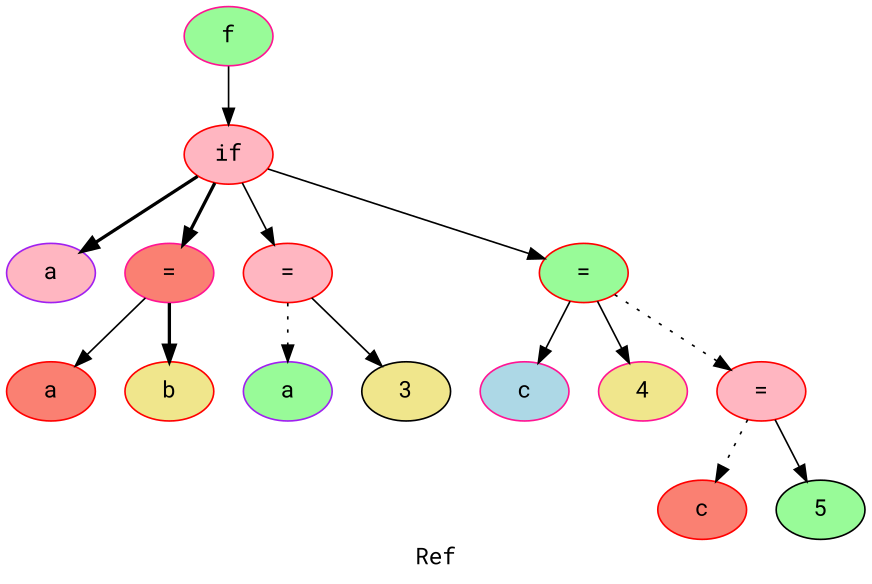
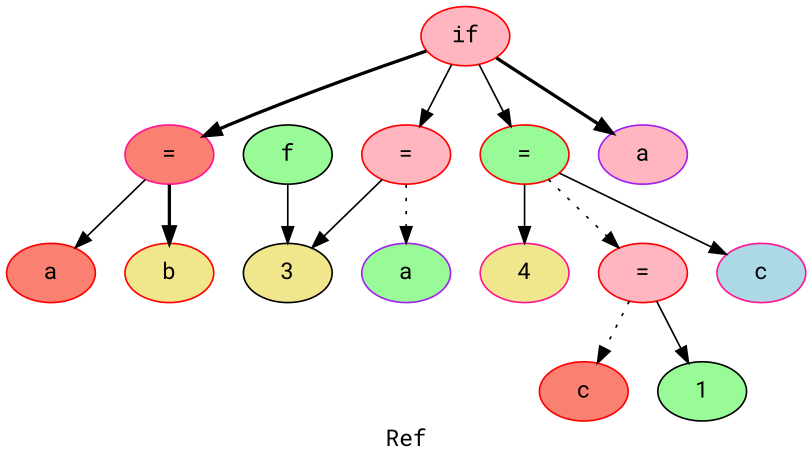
(229, 36) -> (288, 155)
(229, 87) -> (288, 206)
(821, 510) -> (702, 391)
